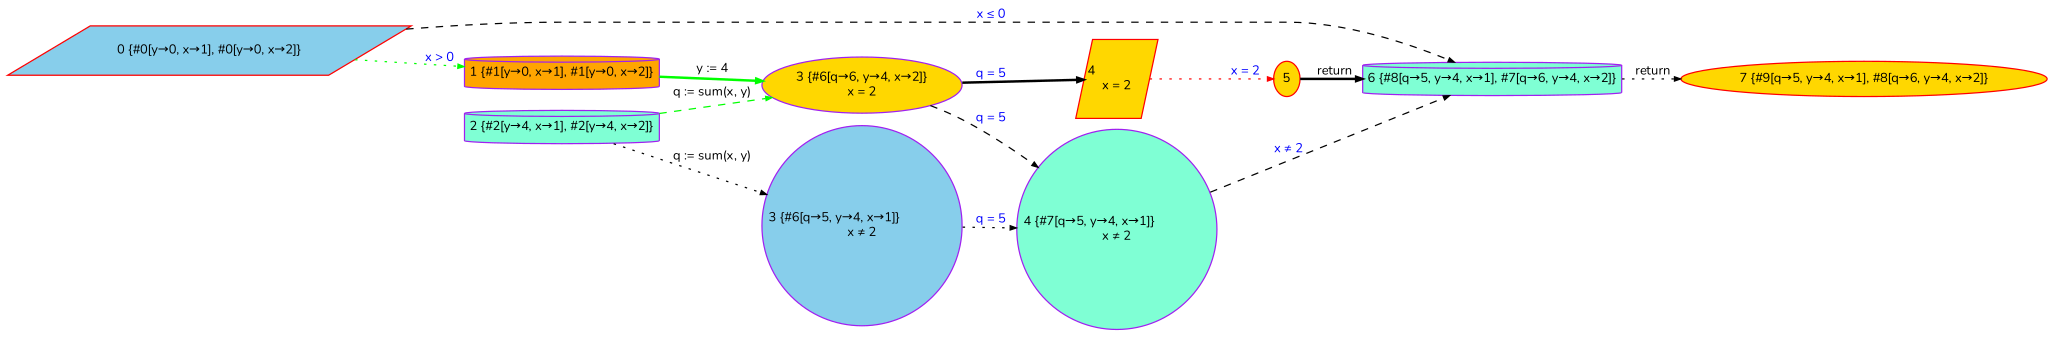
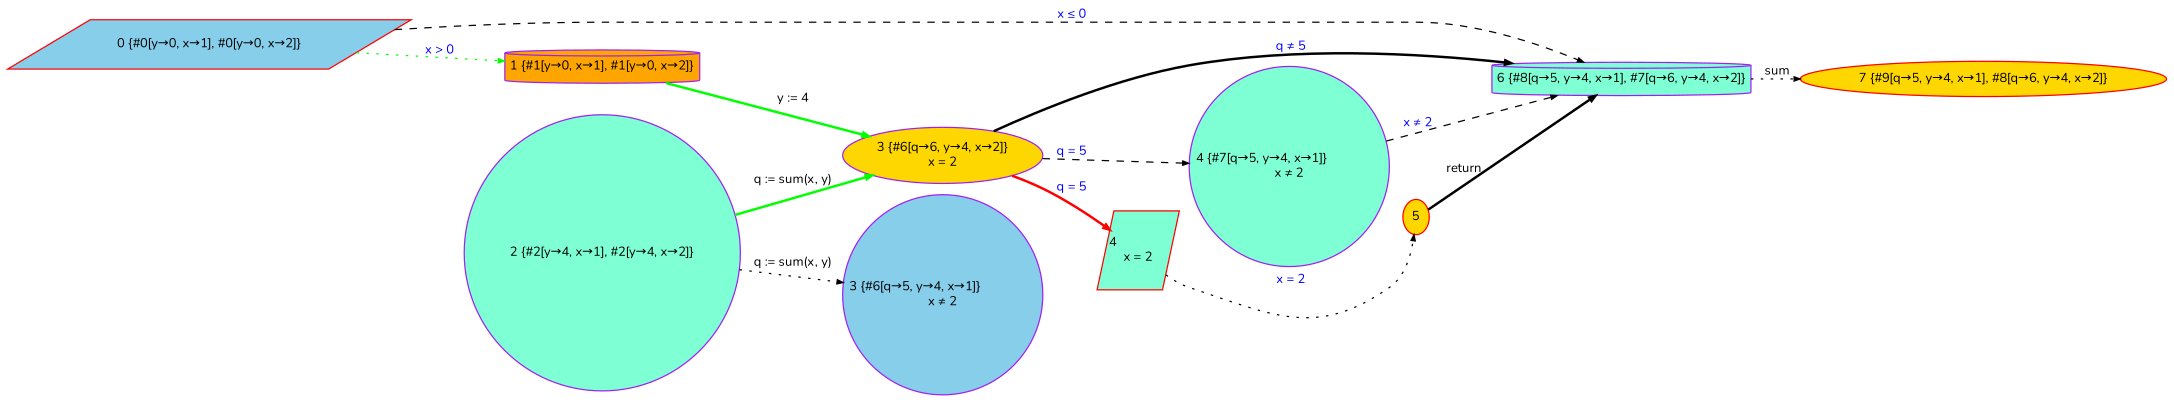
none -> (1244, 58)
(1651, 72) -> (1776, 72)
(1117, 79) -> (1138, 250)
(1208, 79) -> (1304, 317)
(1020, 81) -> (1060, 198)
(713, 106) -> (801, 196)
(562, 127) -> (602, 253)
(986, 228) -> none
